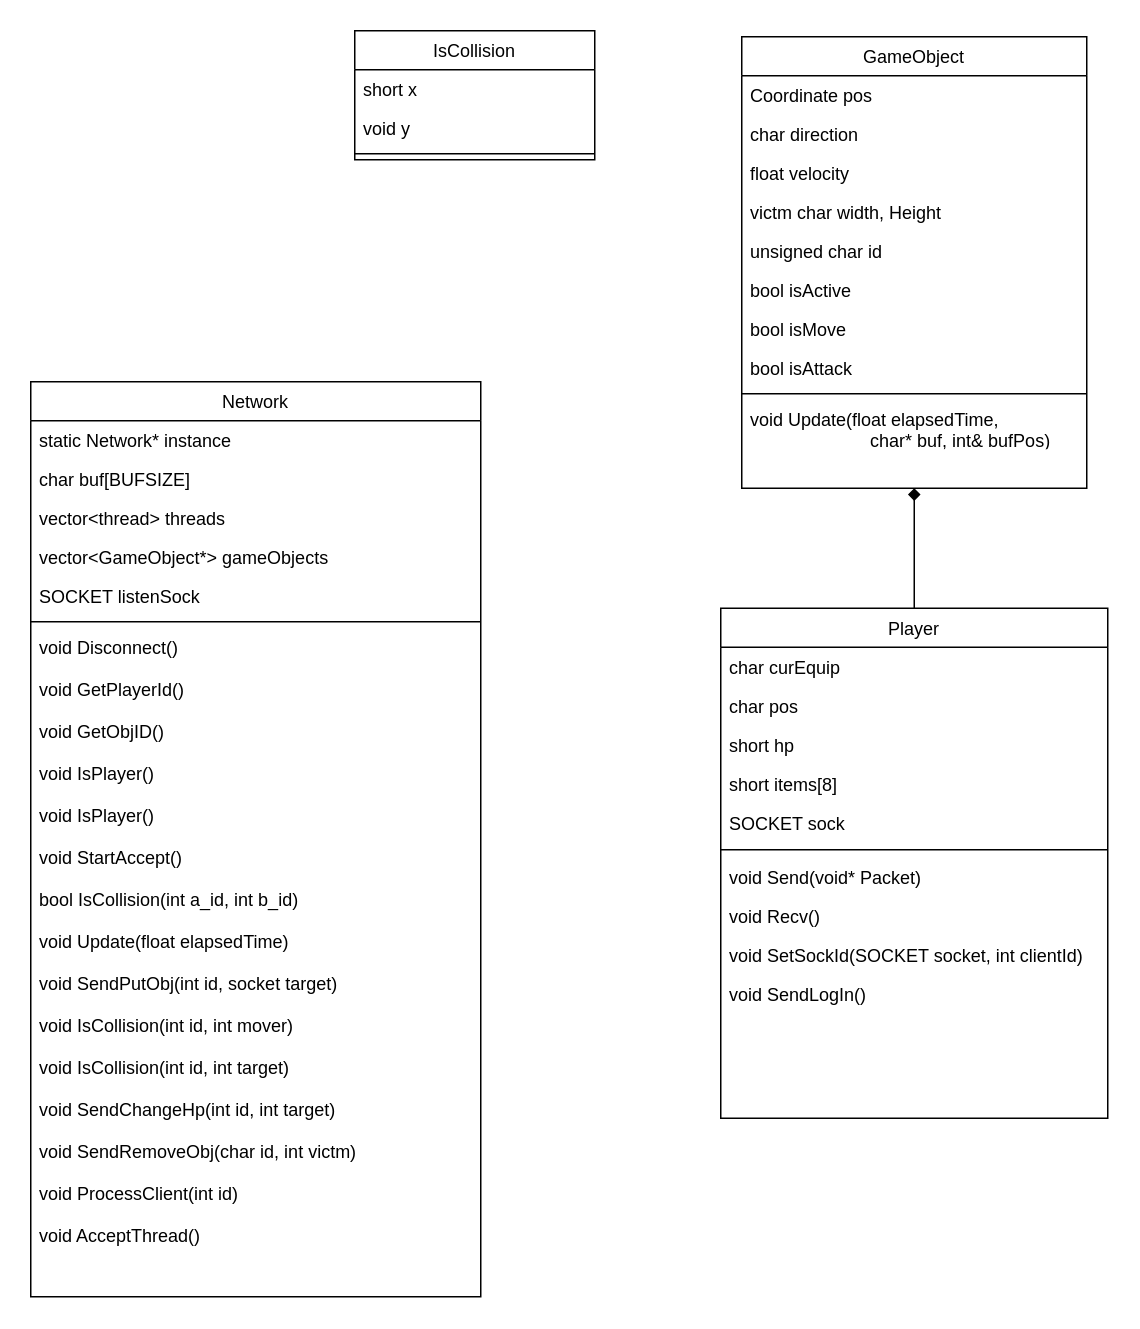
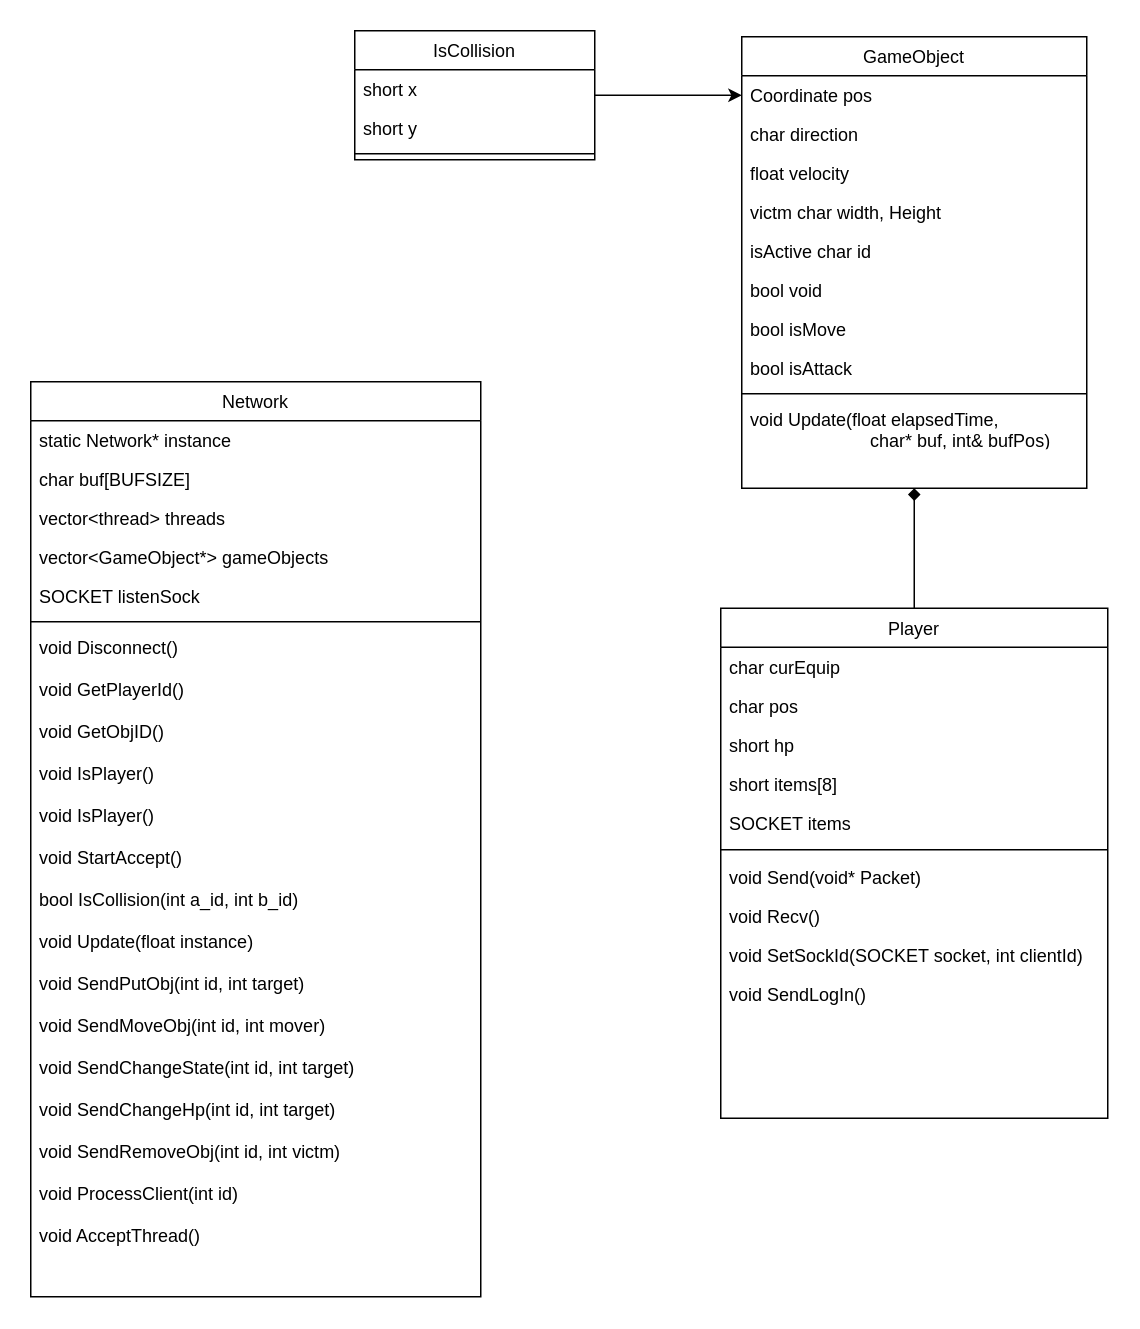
none -> (664, 95)
(389, 129) -> (396, 129)
(821, 252) -> (819, 252)
(806, 291) -> (788, 291)
(782, 824) -> (785, 824)
(176, 942) -> (163, 942)
(212, 984) -> (194, 984)
(185, 1026) -> (194, 1026)
(190, 1068) -> (220, 1068)
(209, 1152) -> (202, 1152)
